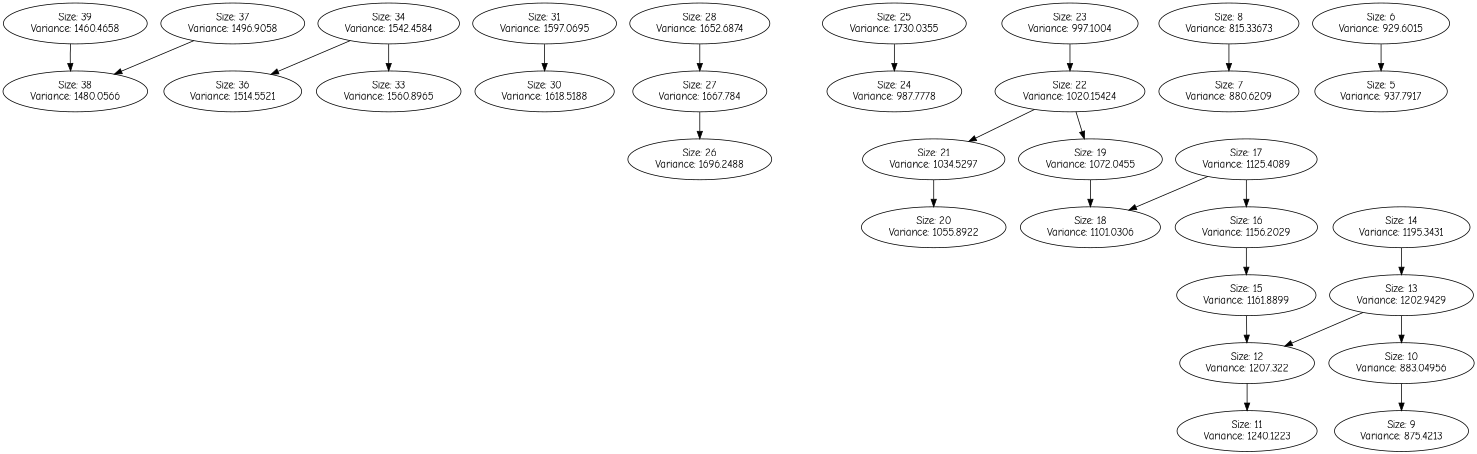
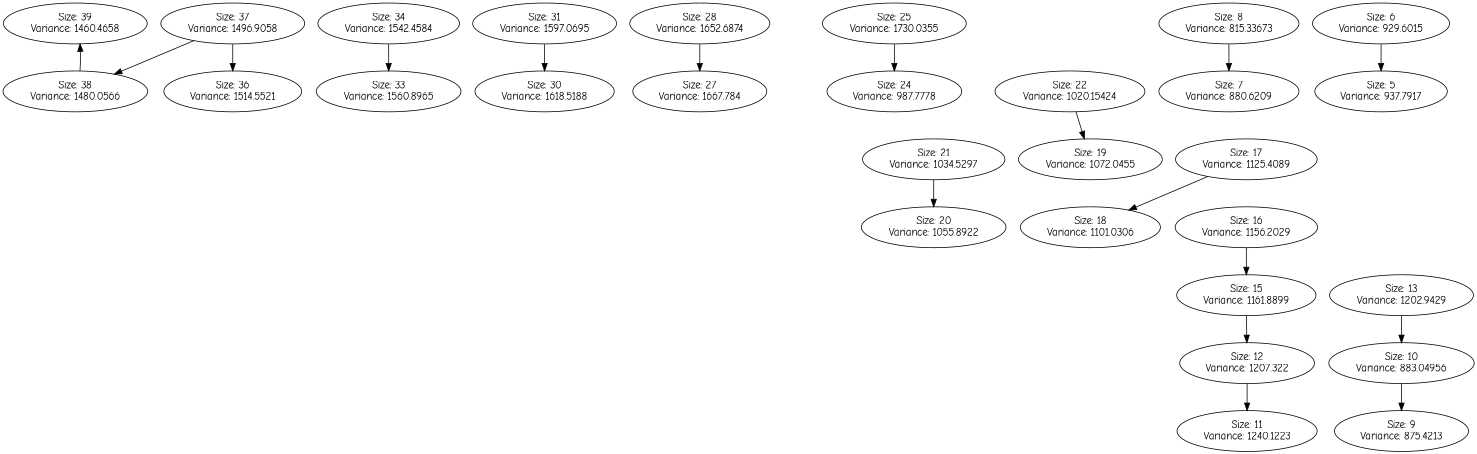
(1070, 23) -> none
(70, 54) -> (80, 61)
(314, 56) -> (233, 54)
(1005, 124) -> none
(700, 159) -> none
(1090, 190) -> none
(1246, 190) -> none
(1401, 227) -> none
(1327, 328) -> none
